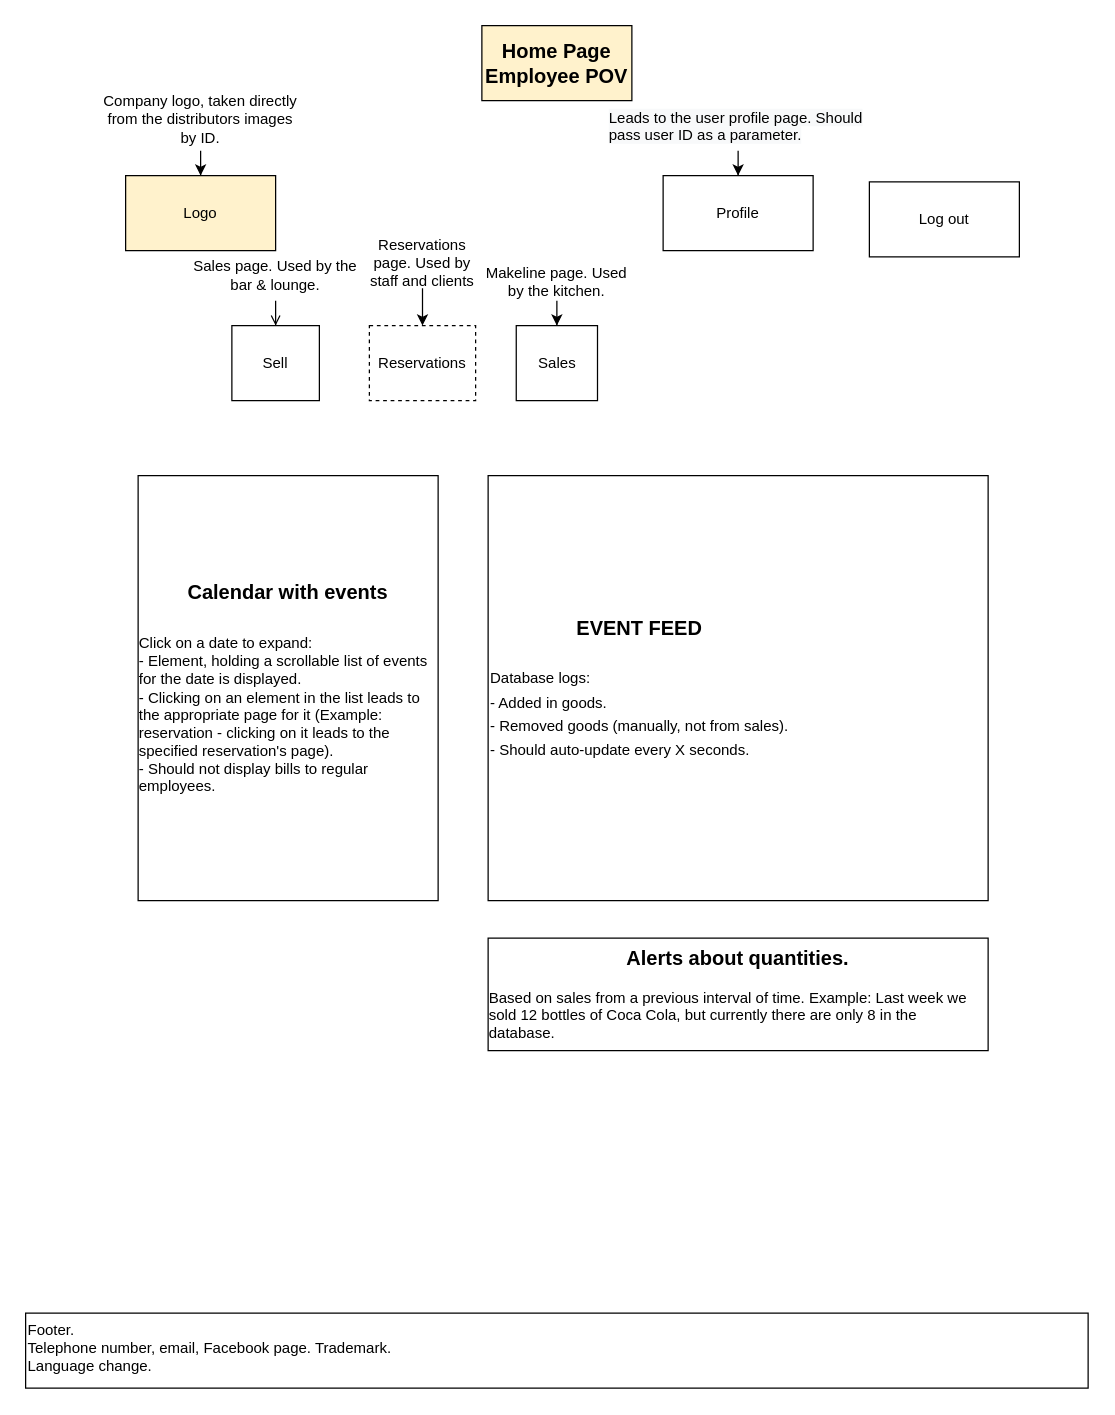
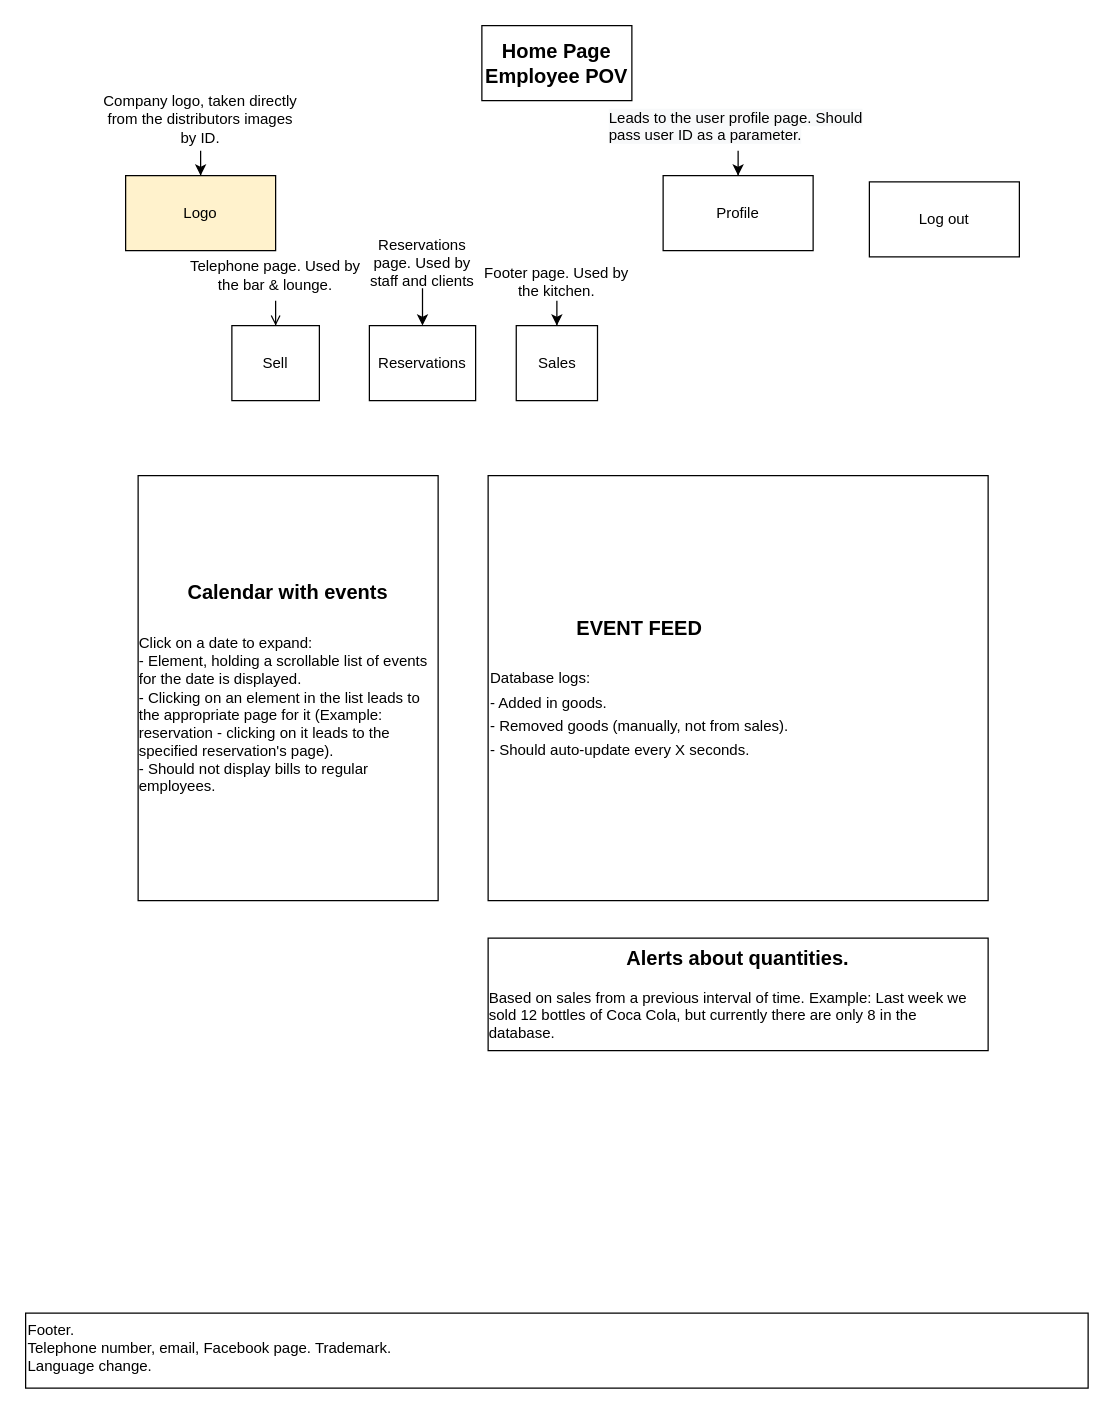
(557, 63) -> (557, 63)
(276, 276) -> (276, 276)
(557, 282) -> (557, 282)
(423, 363) -> (423, 363)
